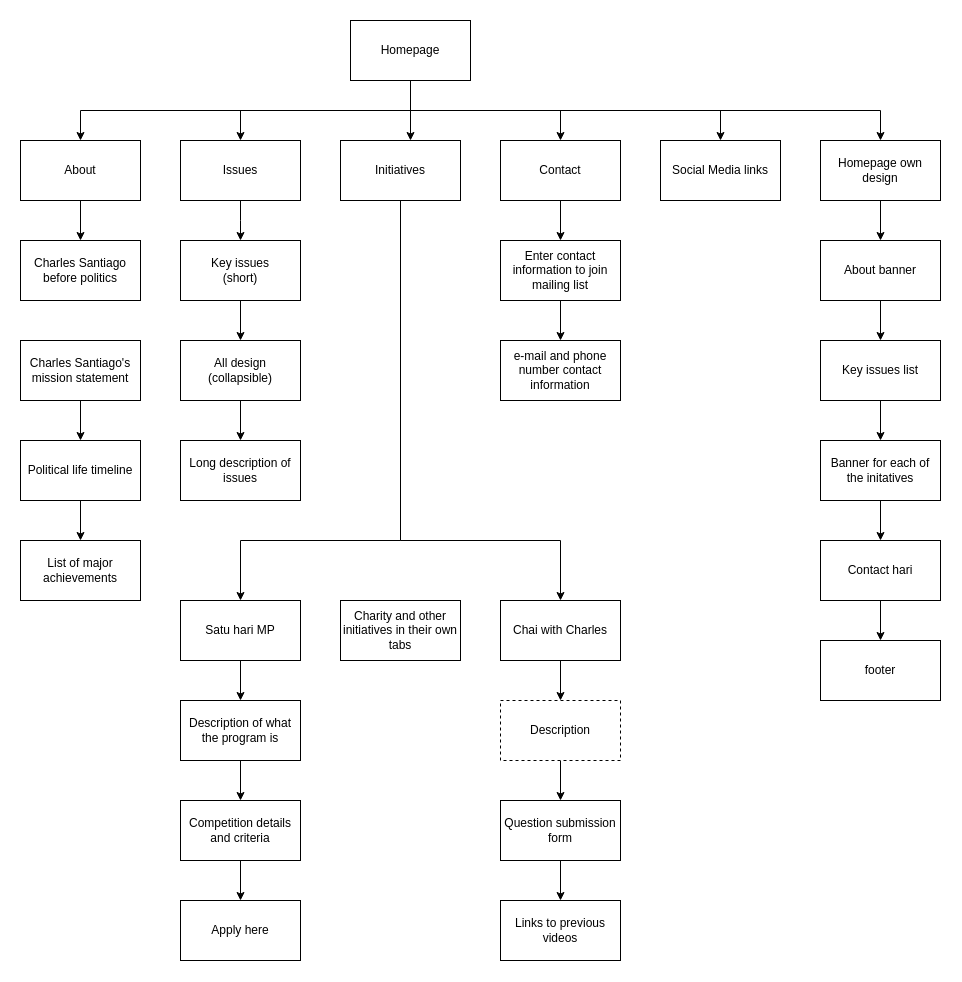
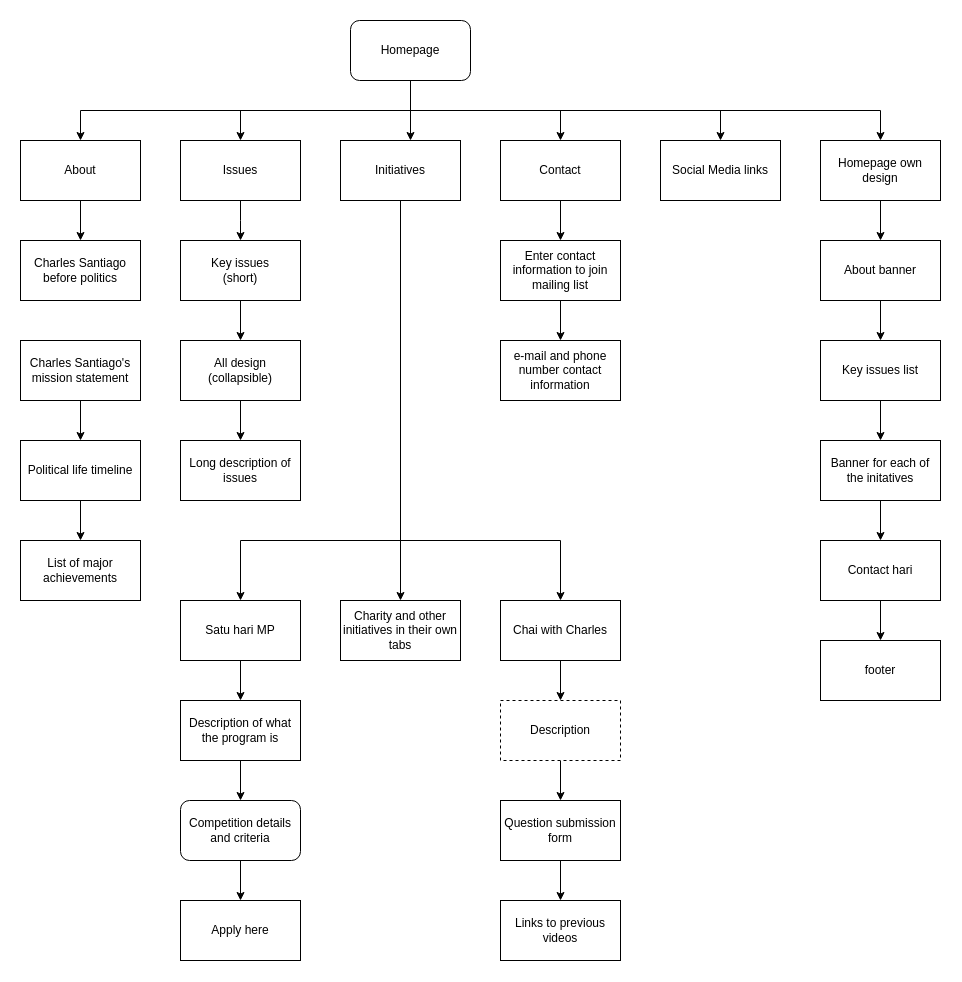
(411, 51) -> (411, 51)
none -> (401, 568)
(241, 831) -> (241, 831)
